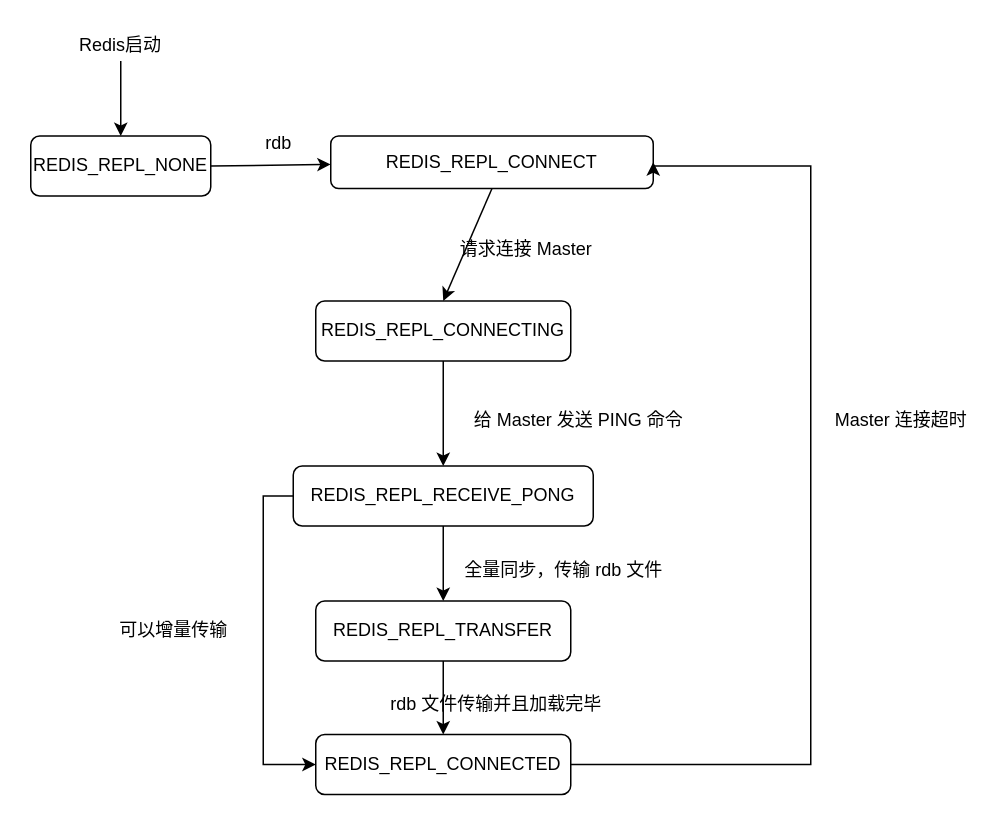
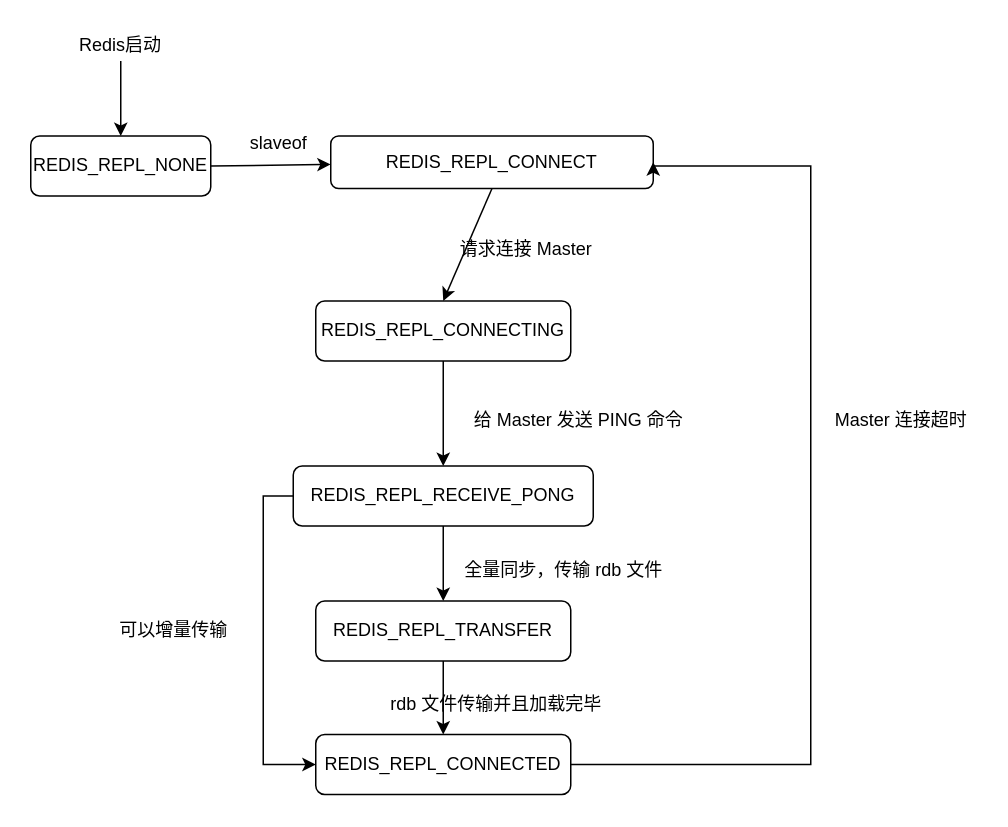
(279, 143) -> (279, 143)
